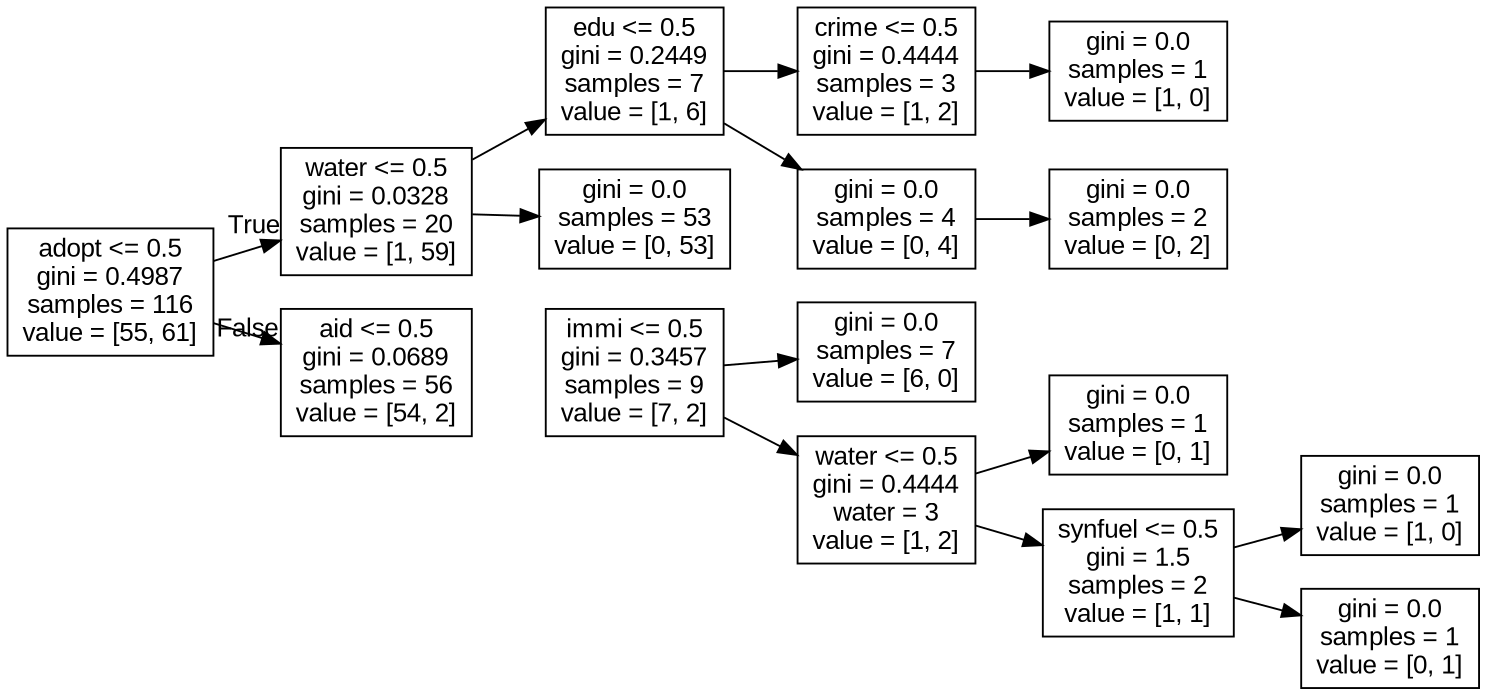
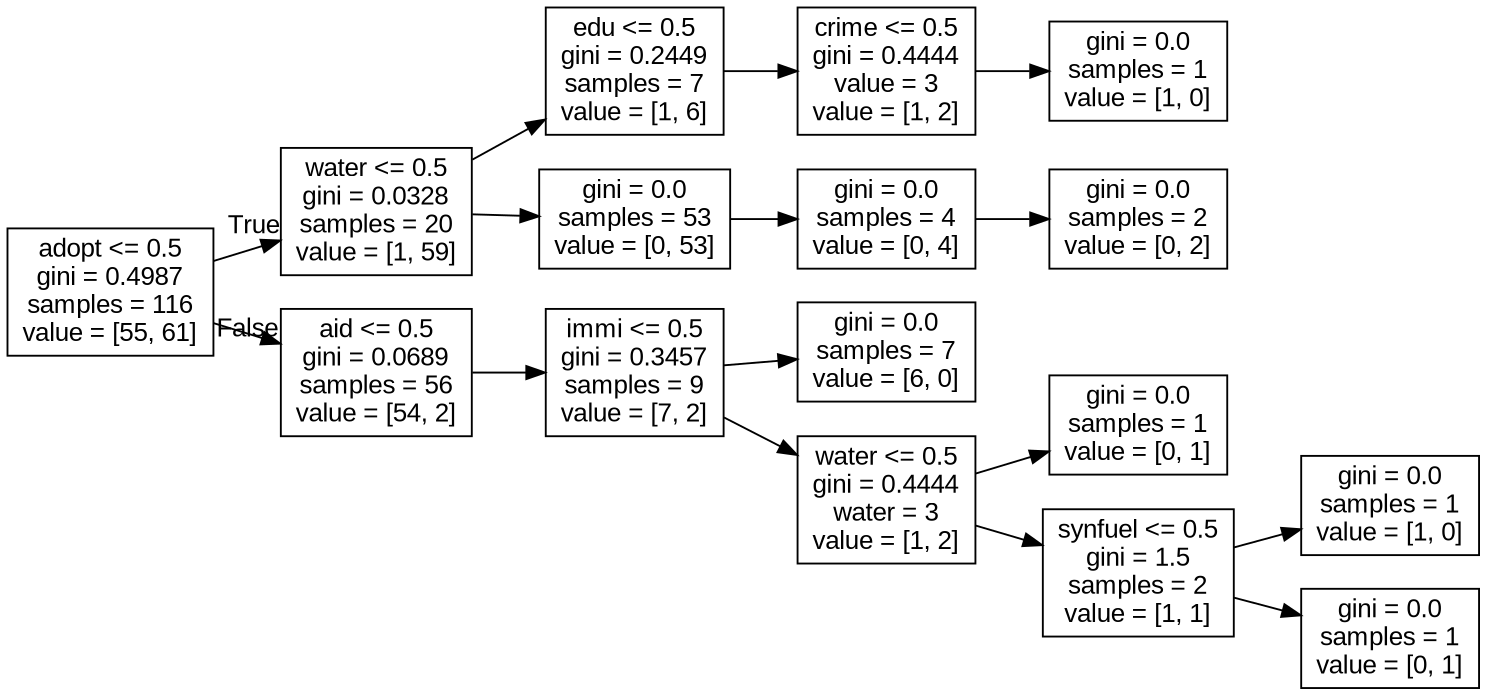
(886, 71) -> (886, 71)
(754, 141) -> (754, 219)
none -> (499, 373)
